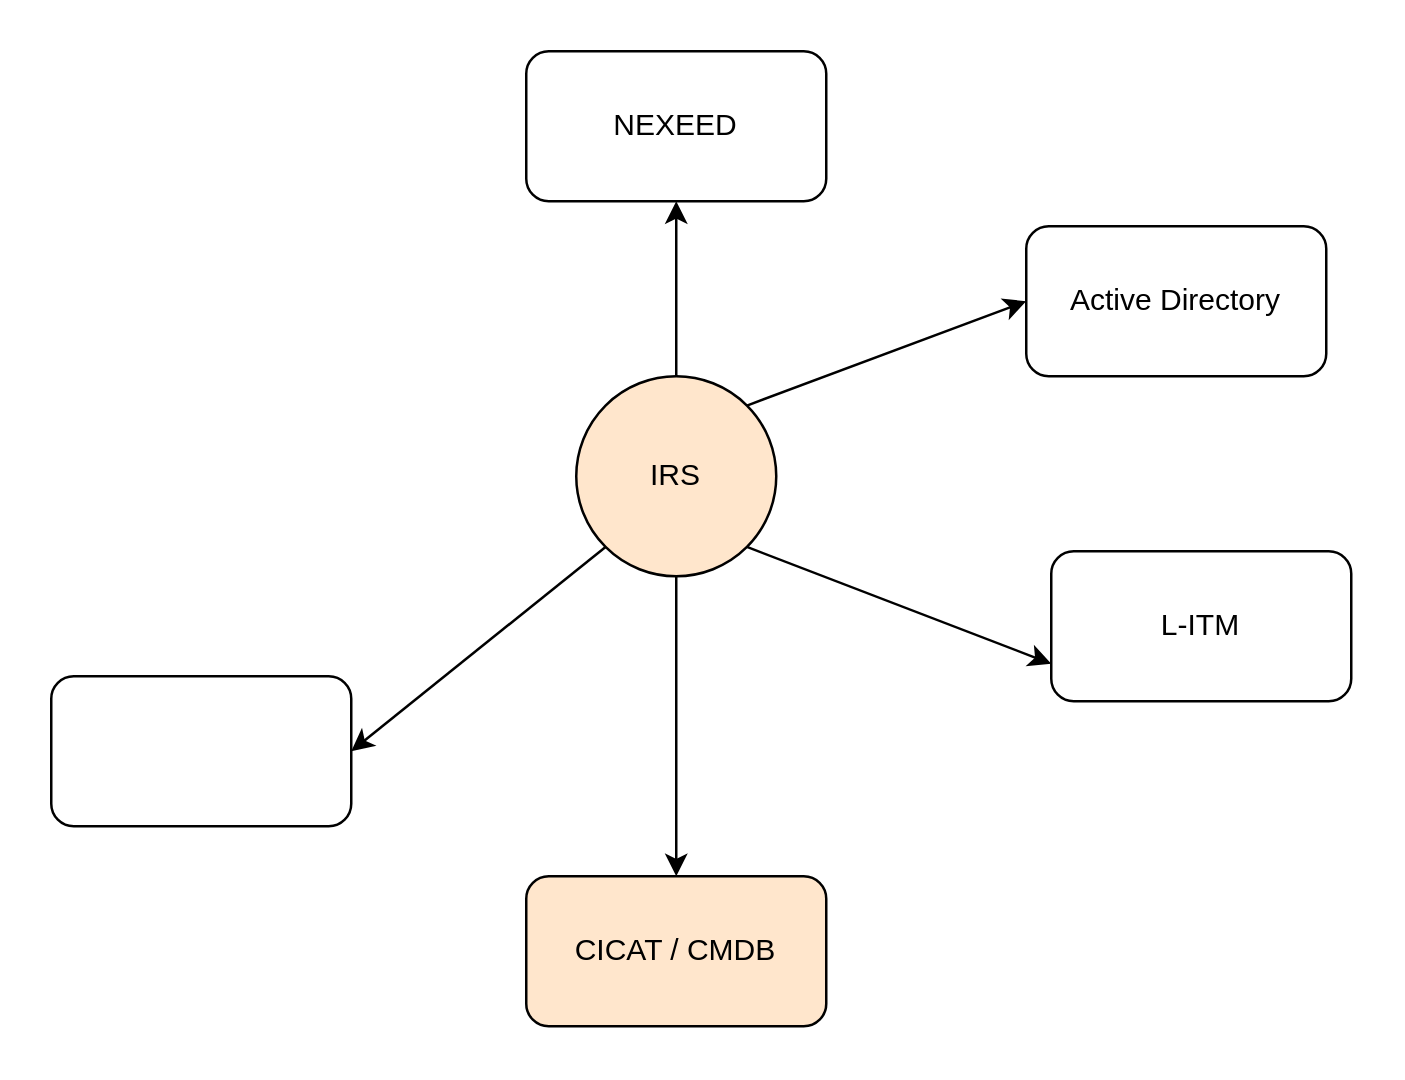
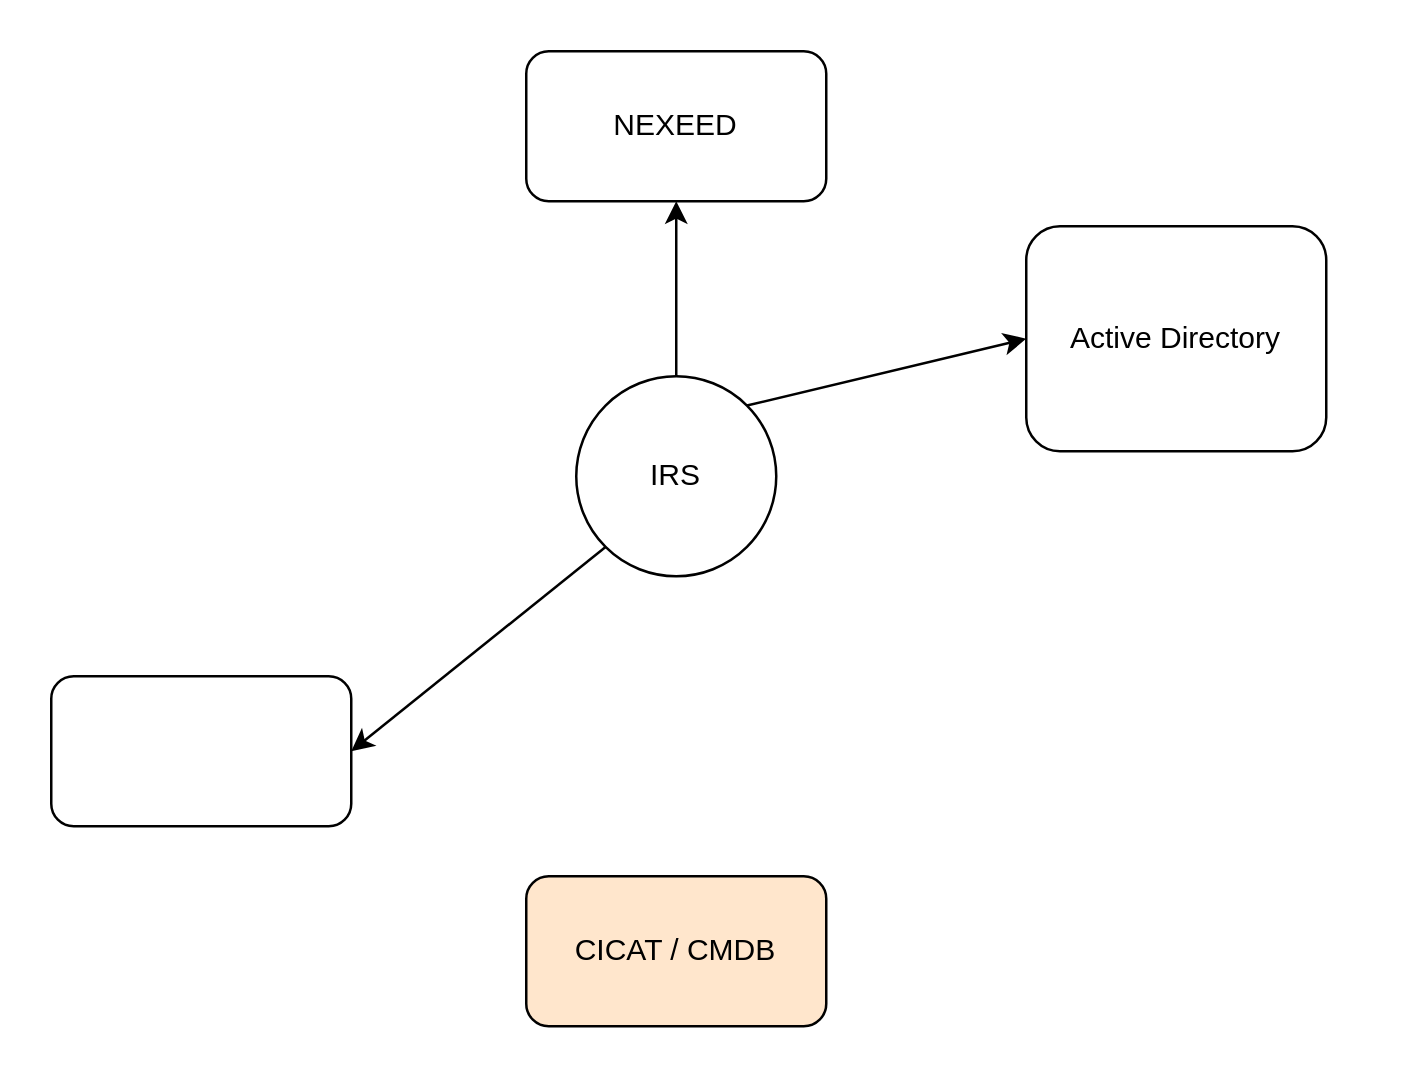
(1176, 301) -> (1176, 339)
(676, 476) -> (676, 476)
(892, 603) -> none
(1201, 626) -> none
(676, 718) -> none
